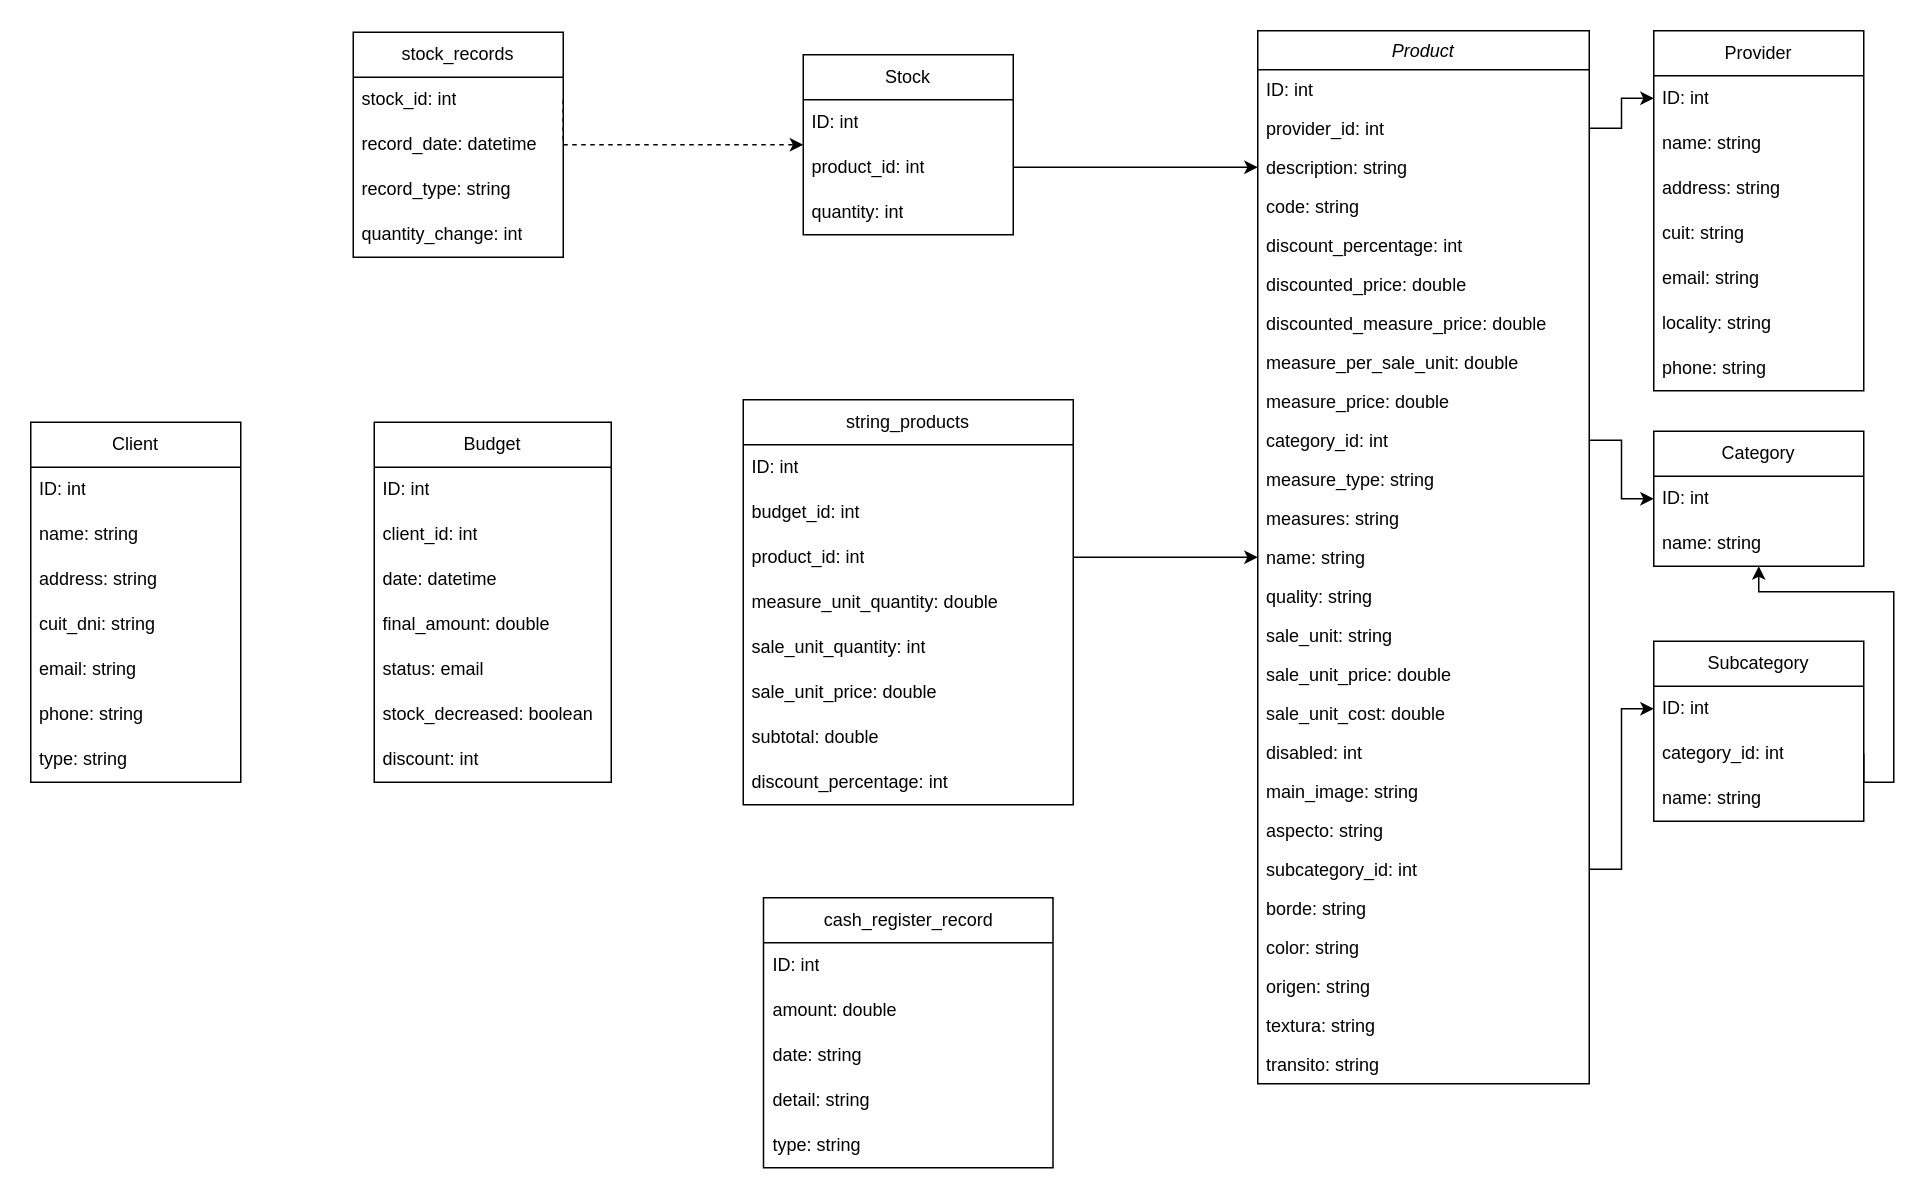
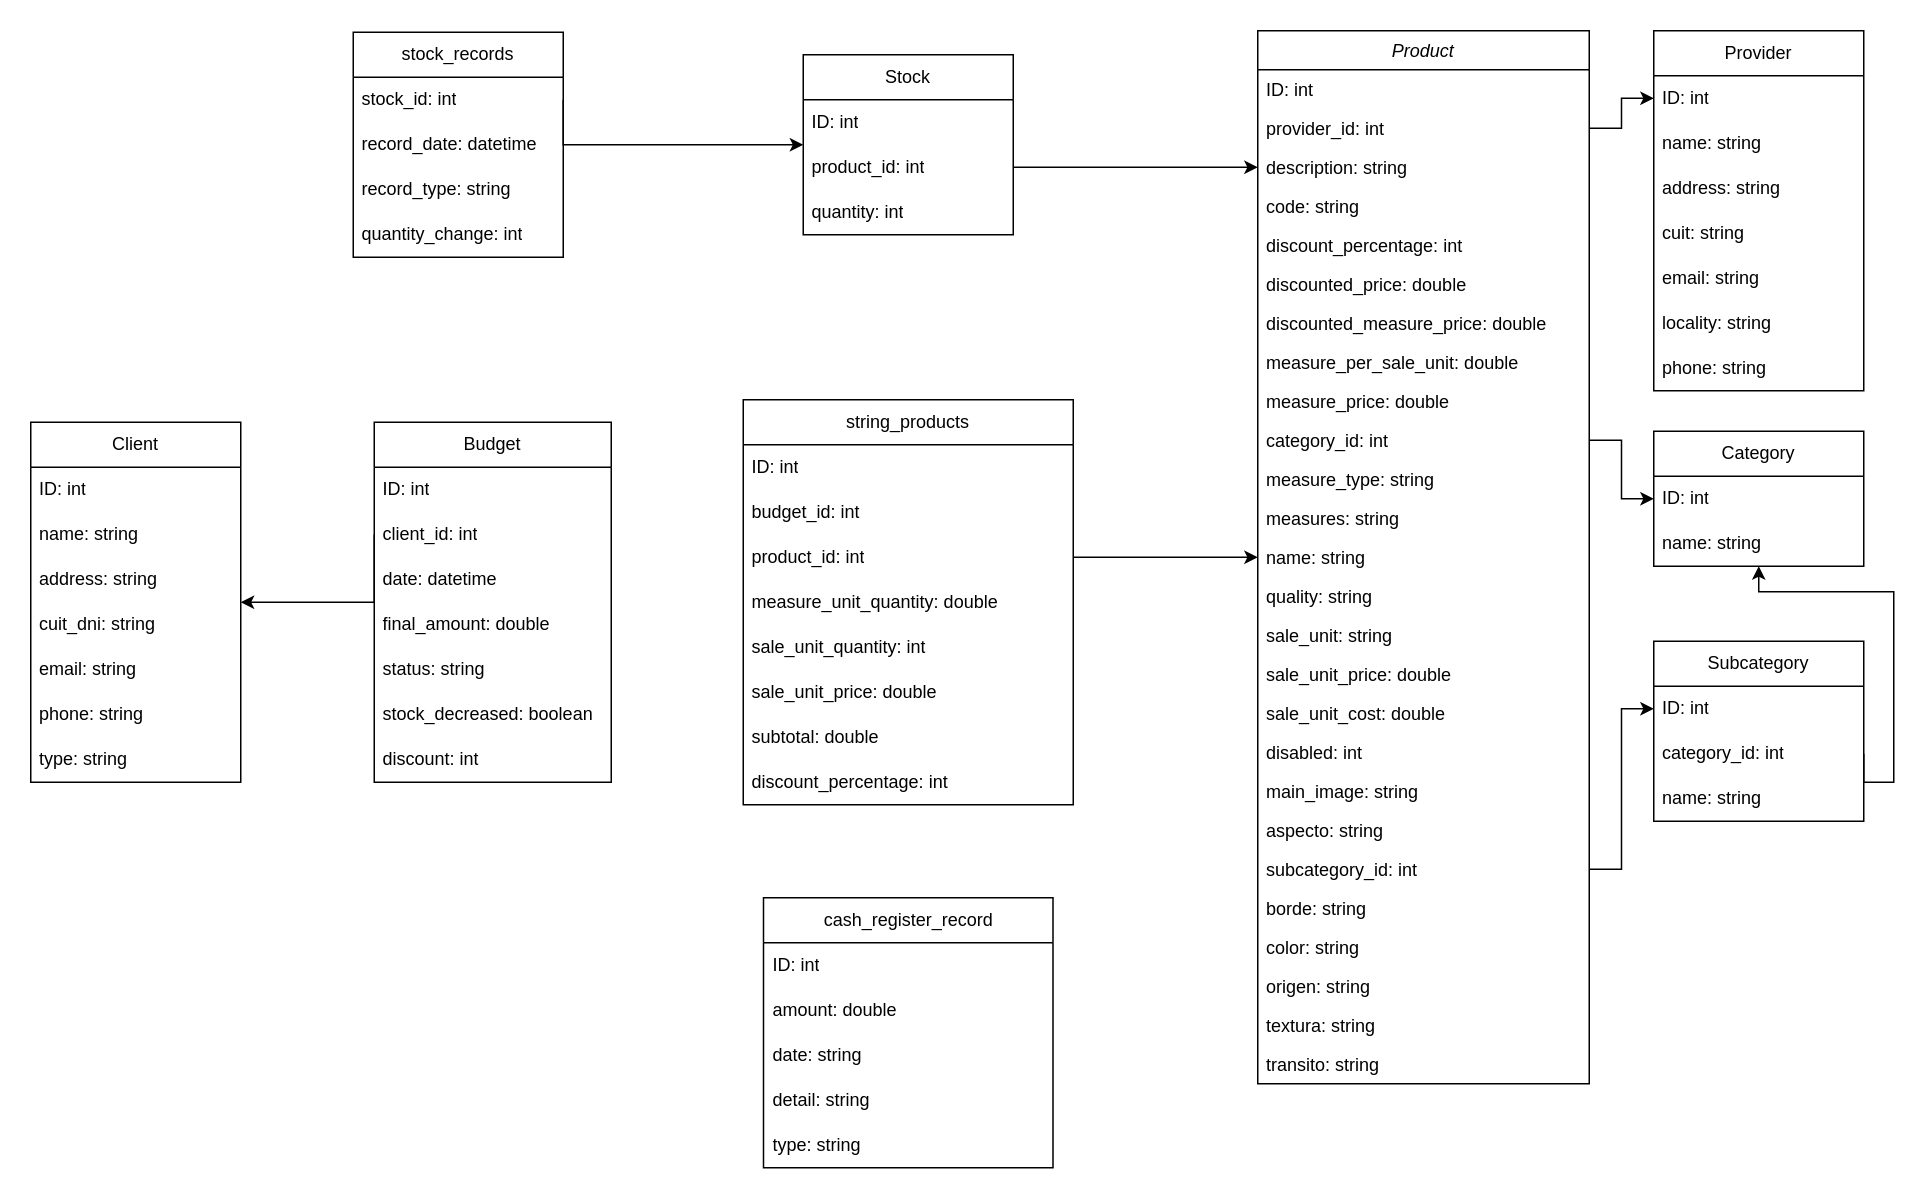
(677, 145) -> (677, 145)
none -> (312, 602)
(439, 670) -> (447, 670)
